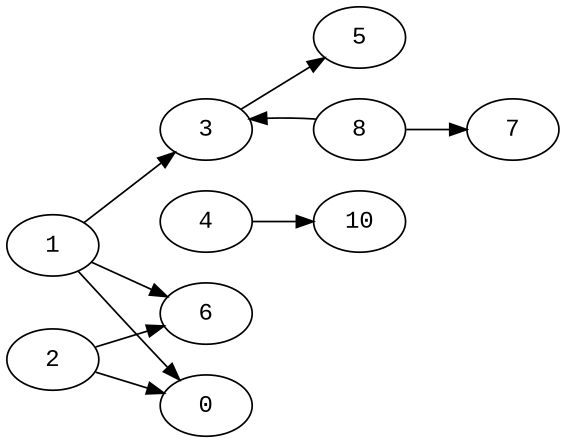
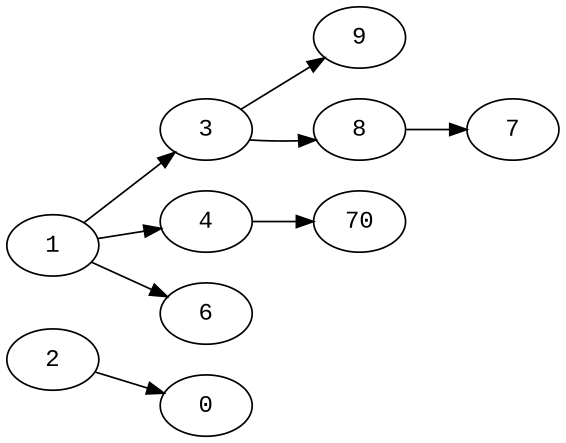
(360, 37) -> (360, 37)
(291, 118) -> (274, 141)
(360, 222) -> (360, 222)
(123, 319) -> (121, 235)
(121, 339) -> none
